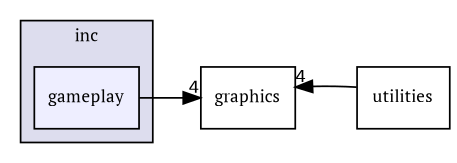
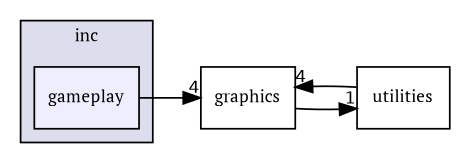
none -> (317, 109)
